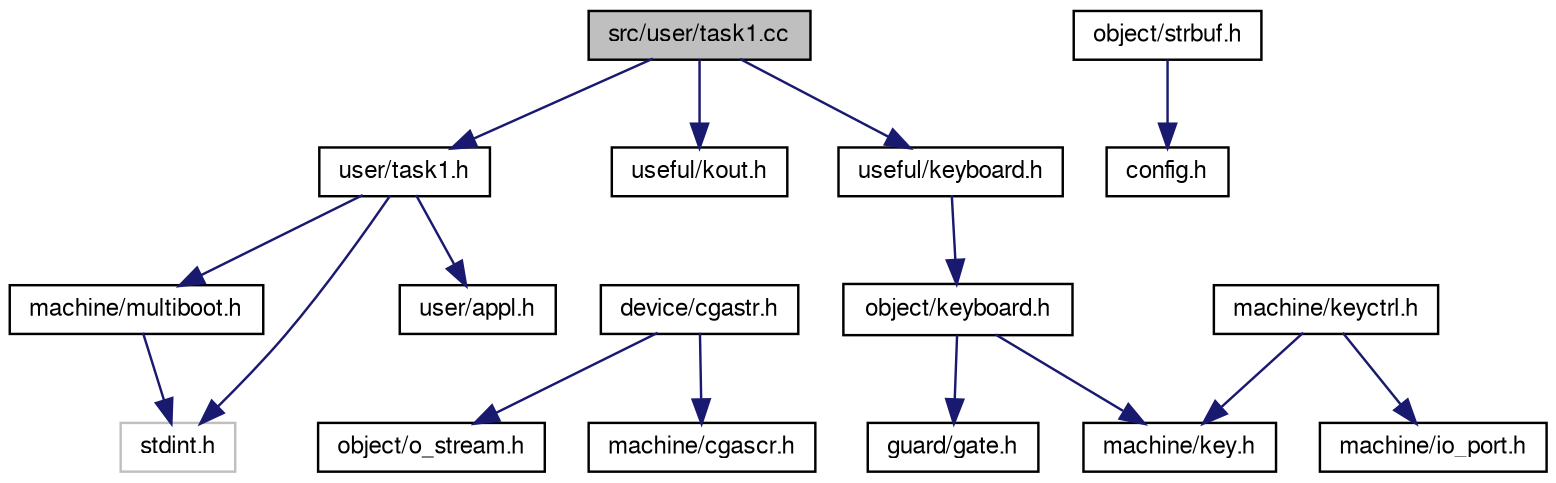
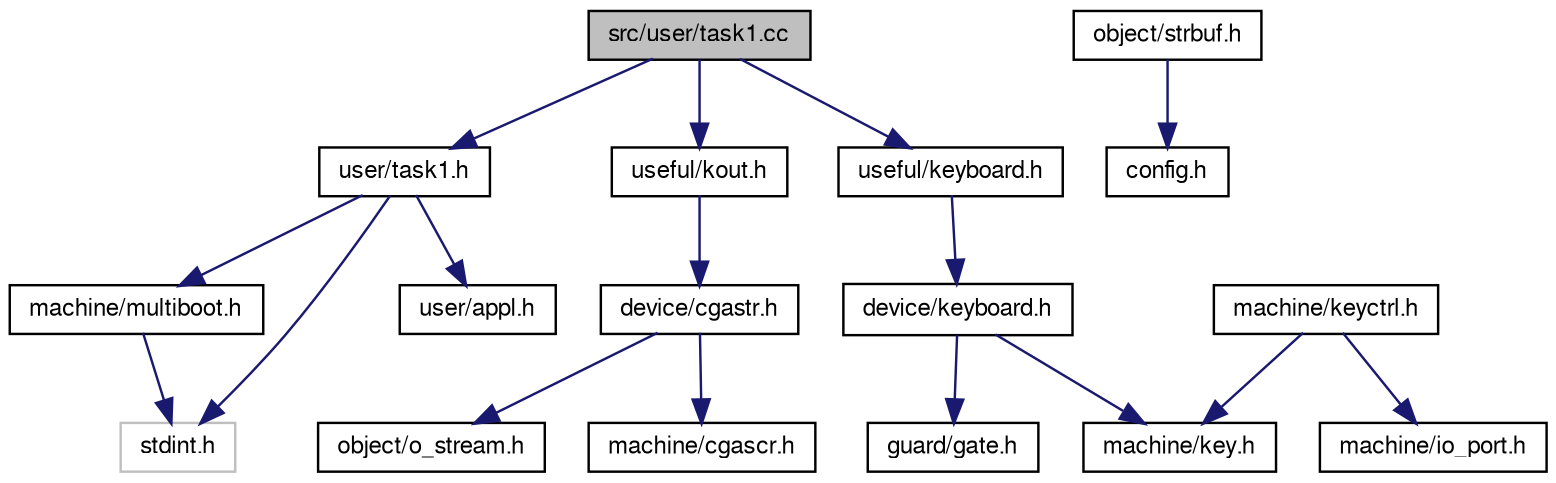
none -> (700, 228)
(958, 310) -> (958, 310)
